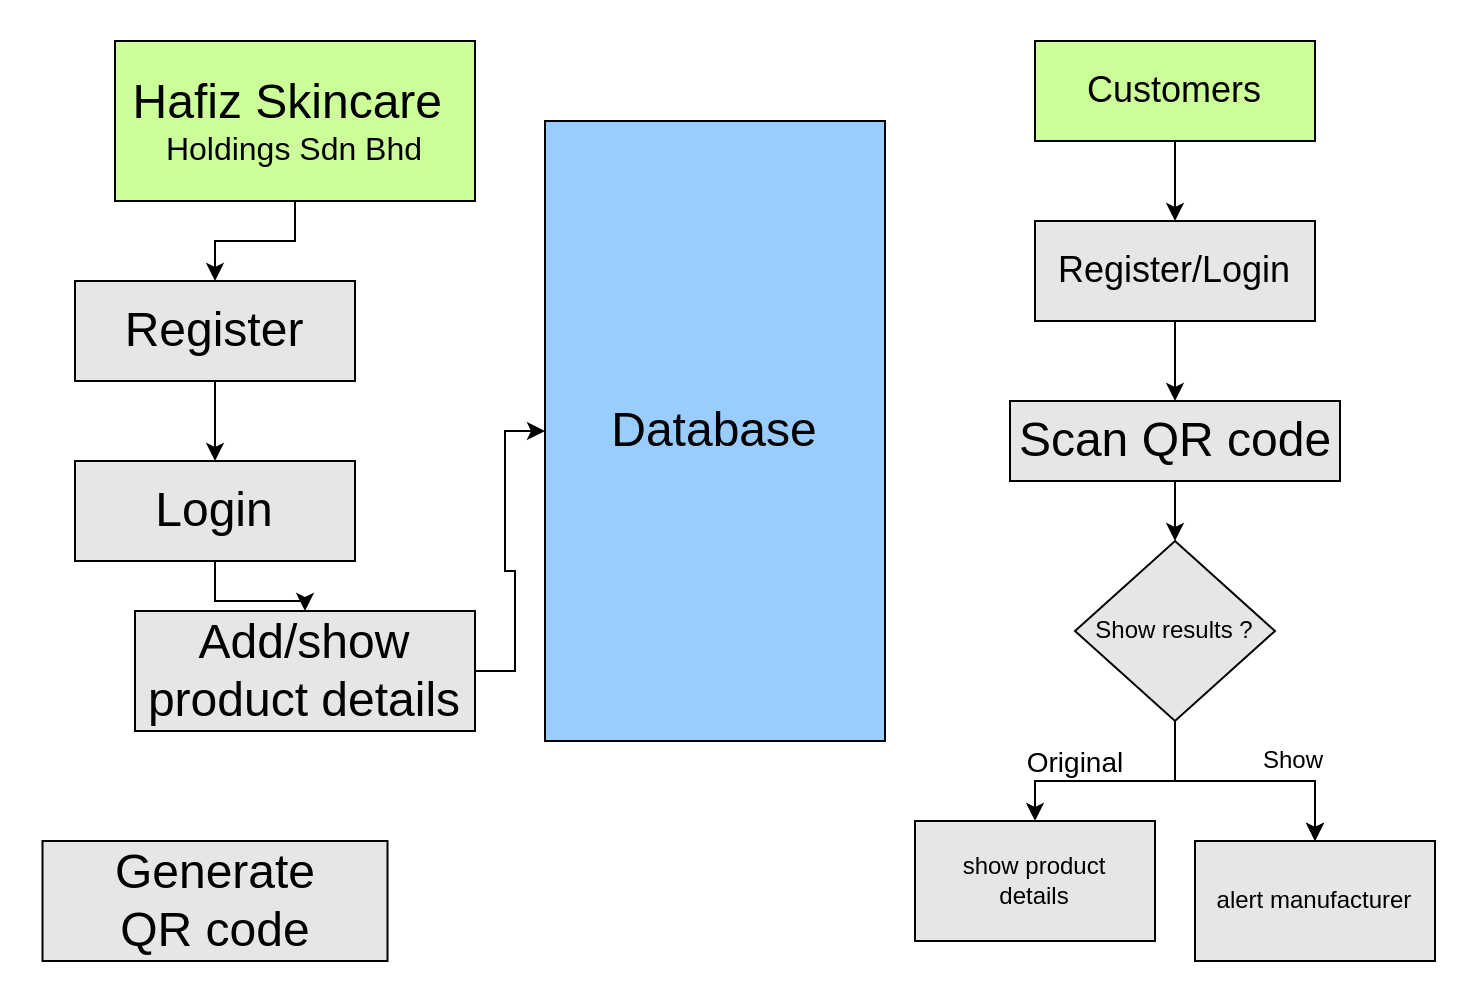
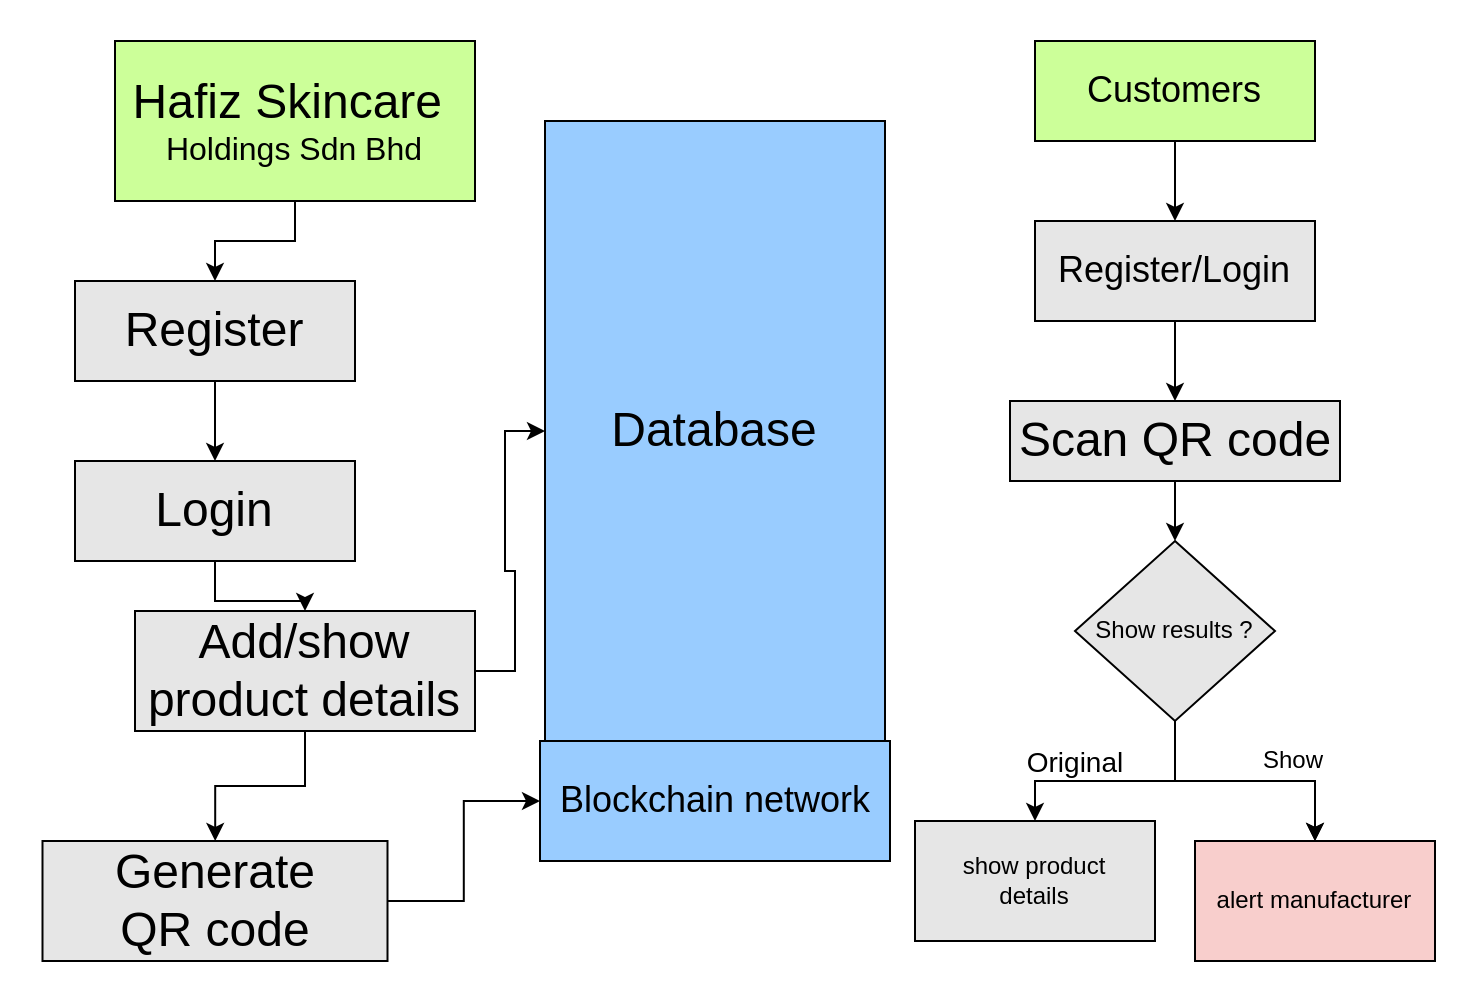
none -> (267, 786)
none -> (715, 801)
none -> (464, 858)
(1315, 901) -> (1315, 901)
